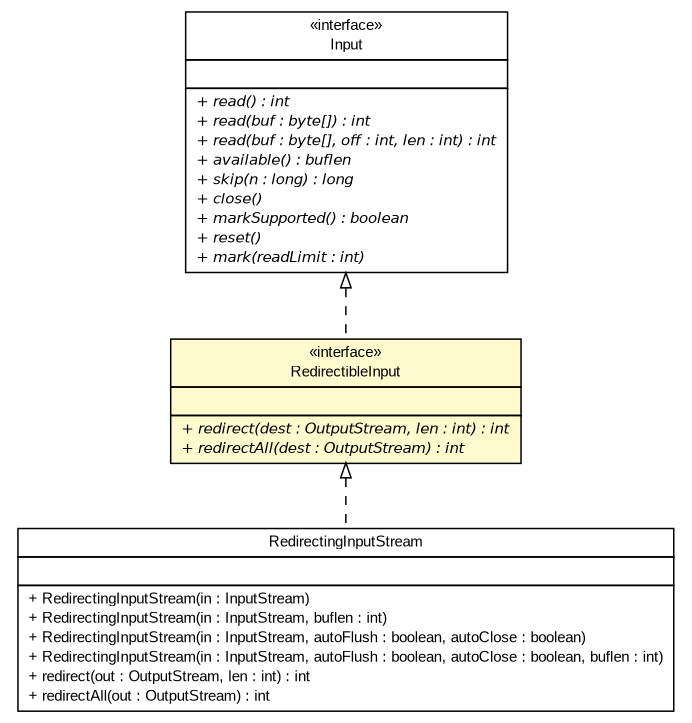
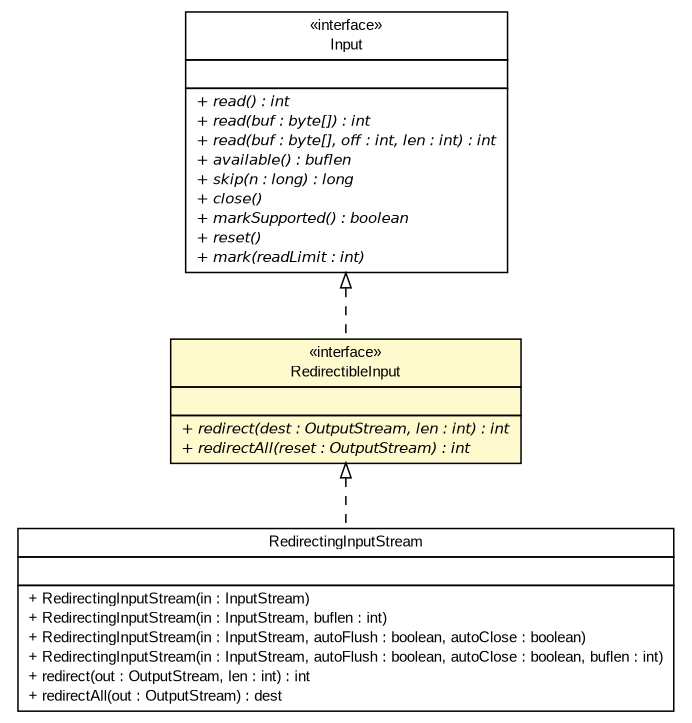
(323, 448) -> (326, 448)
(150, 696) -> (156, 696)
